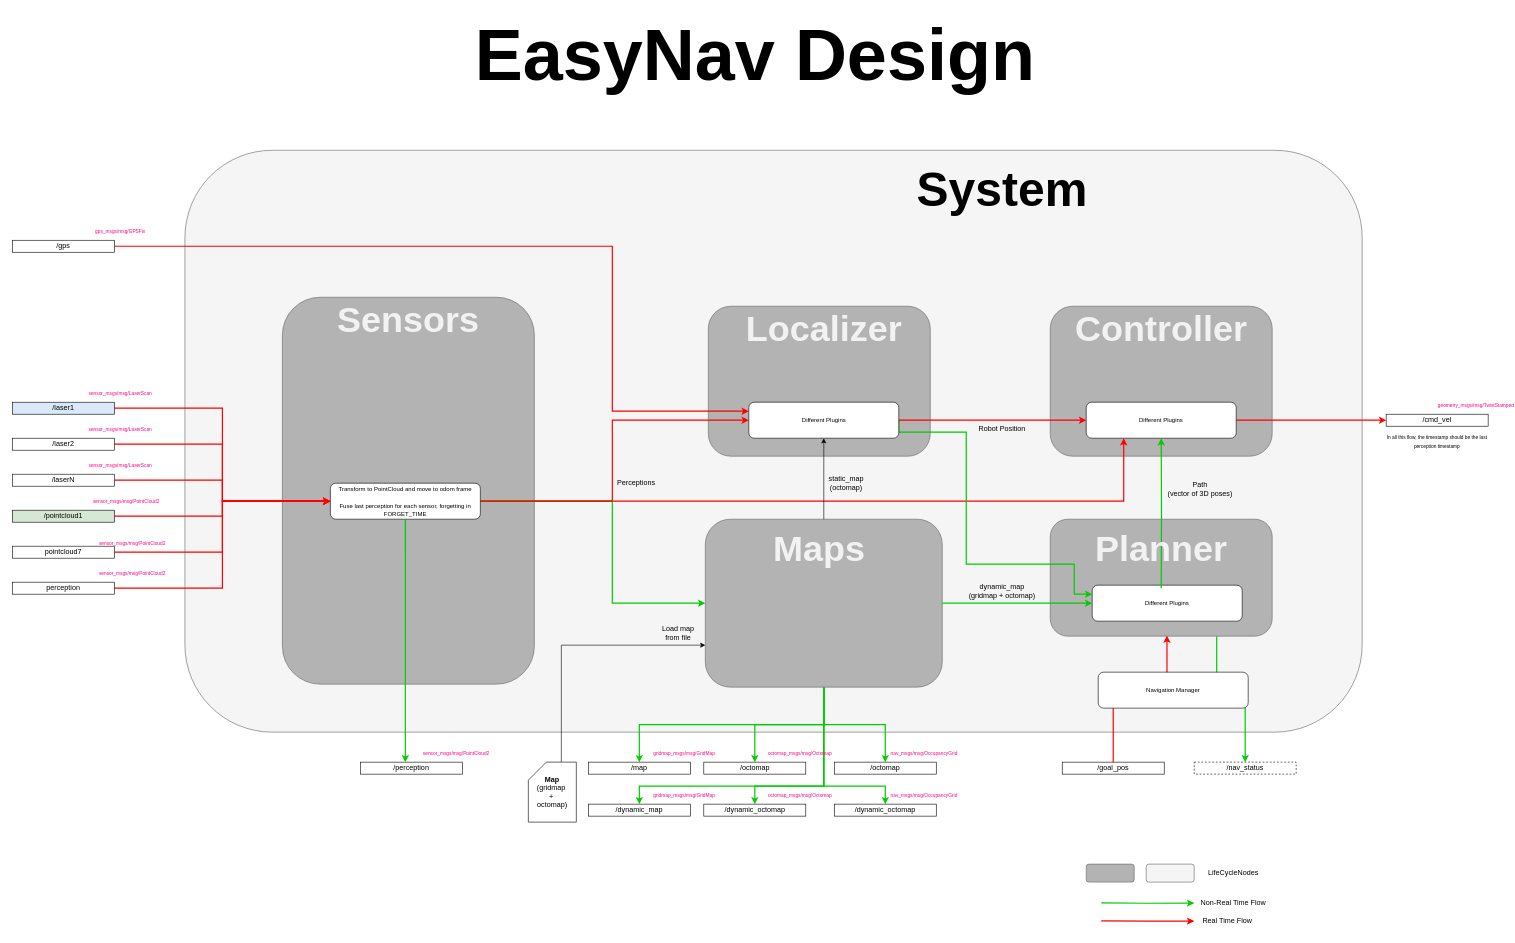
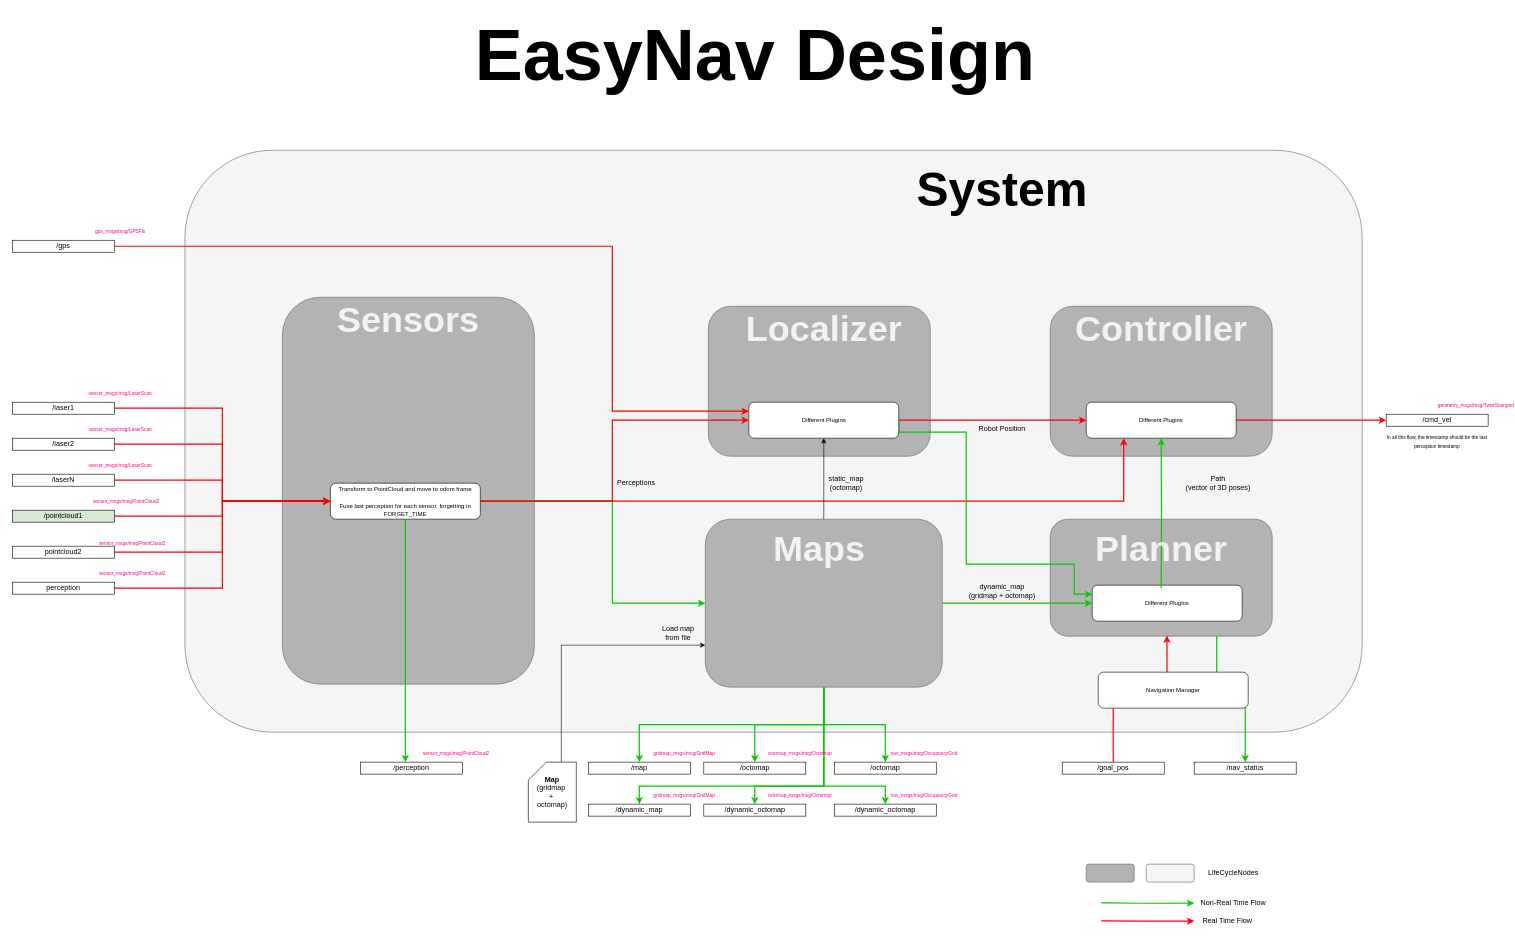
(63, 408) -> (63, 408)
(1200, 489) -> (1218, 483)
(63, 552) -> (63, 552)
(1245, 768) -> (1245, 768)
